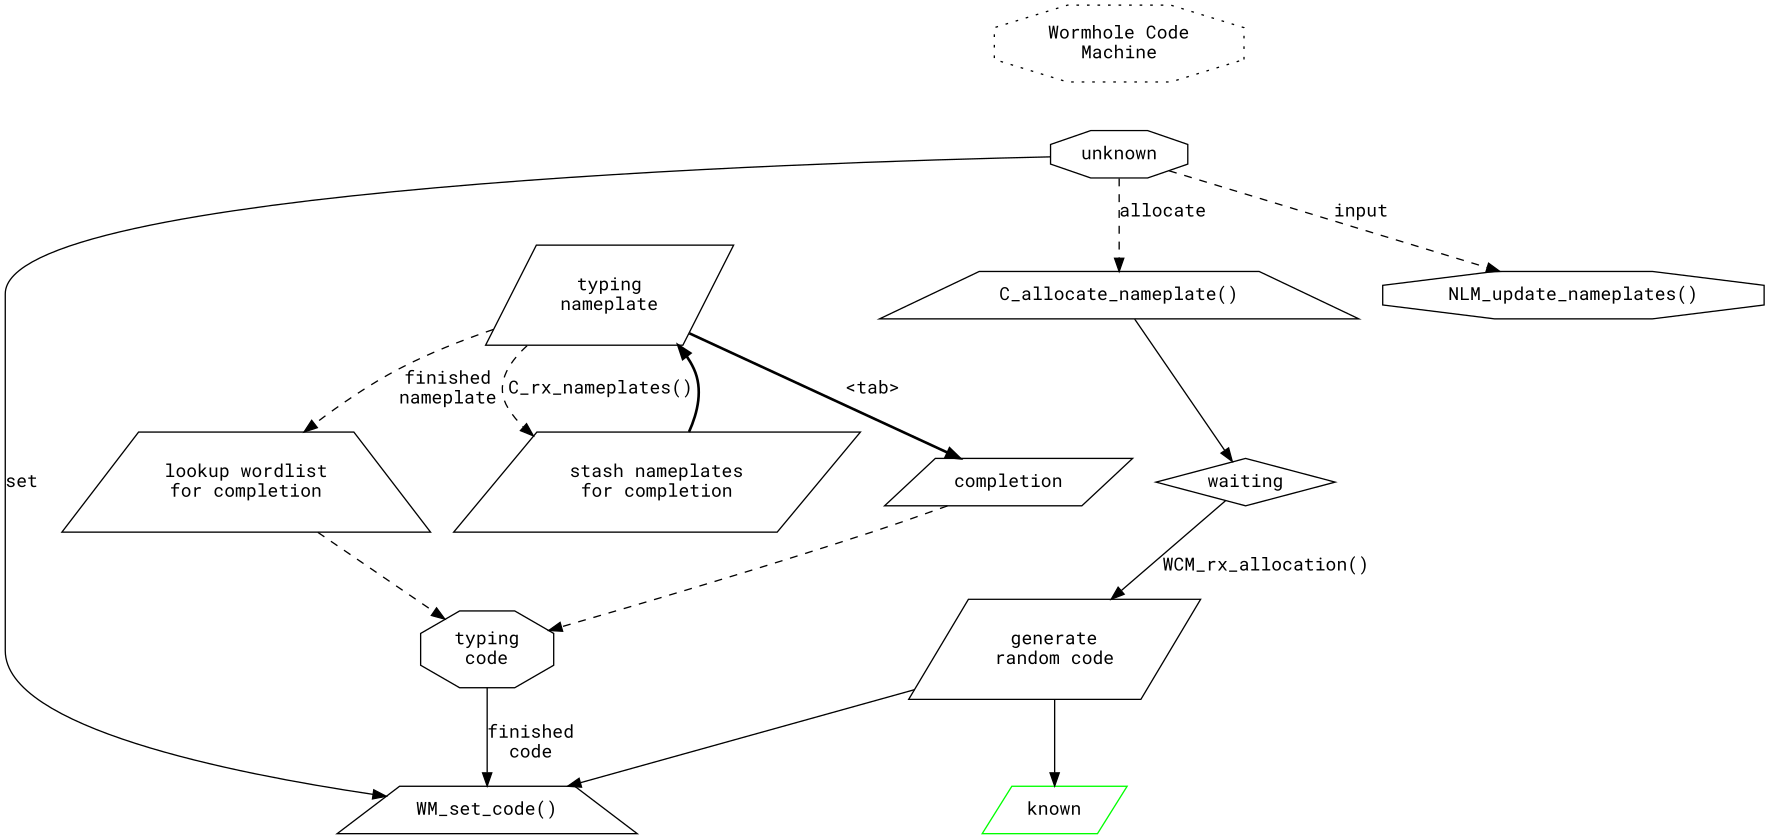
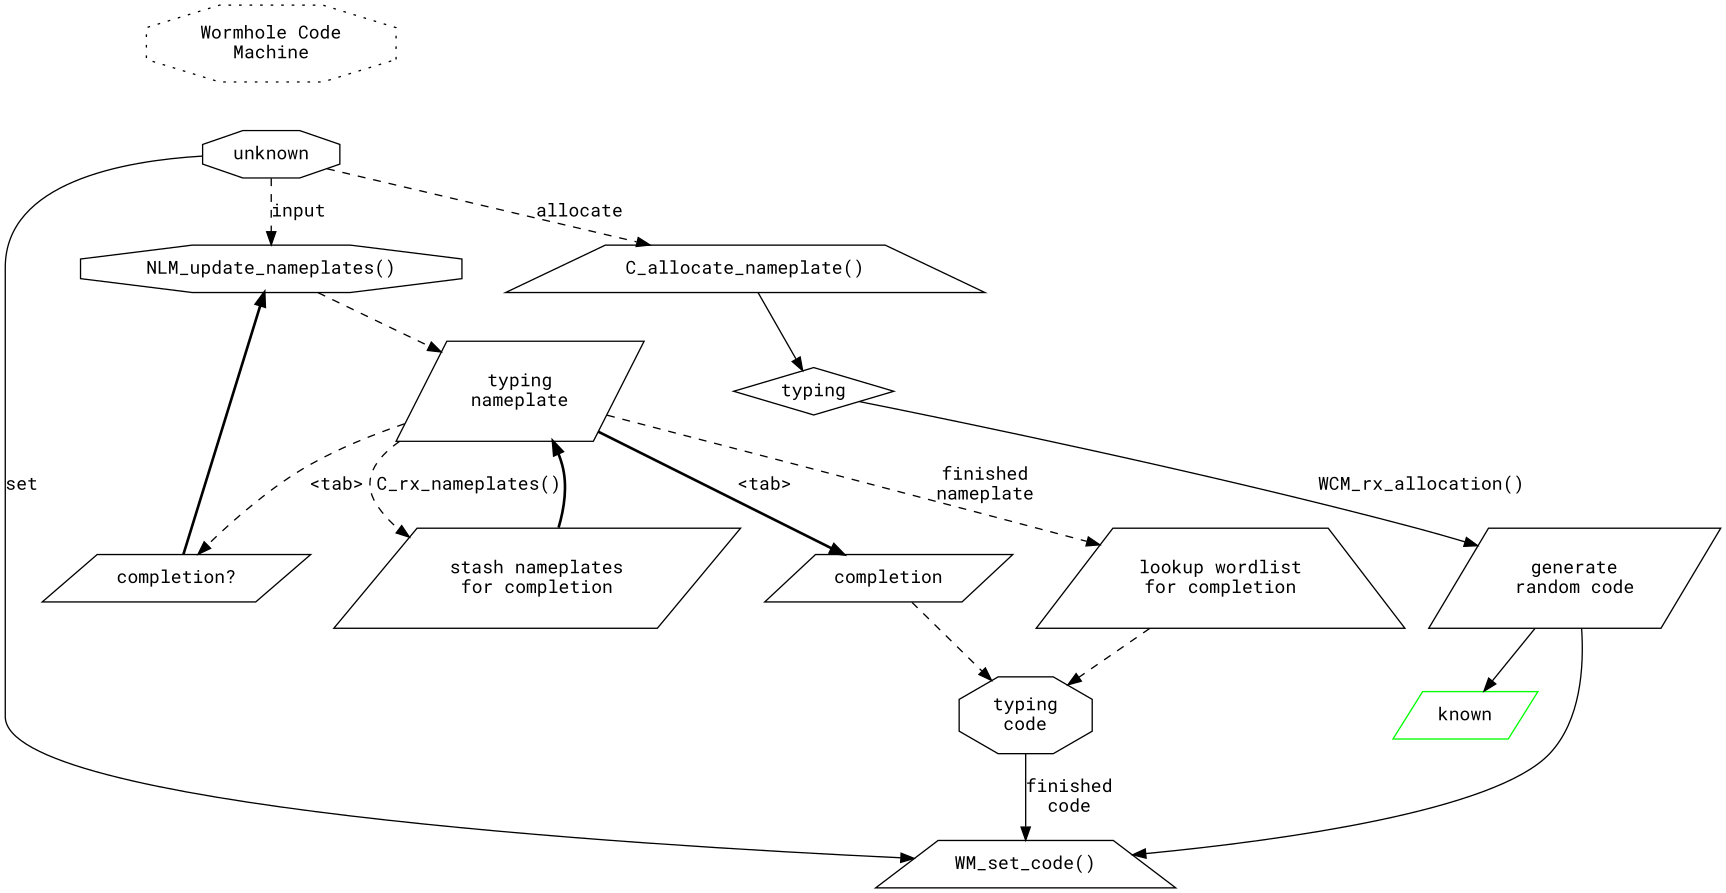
none -> (374, 319)
(1246, 482) -> (814, 391)
none -> (176, 578)
